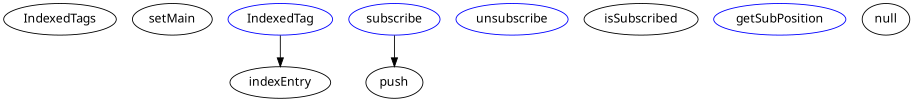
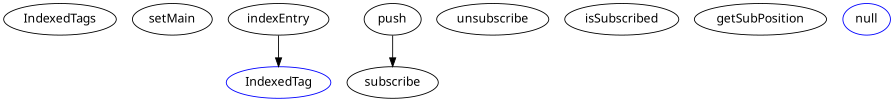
(394, 19) -> (393, 83)
(512, 19) -> (493, 19)
(780, 19) -> (760, 19)
(886, 19) -> (867, 19)
(280, 47) -> (279, 47)
(394, 47) -> (393, 47)
